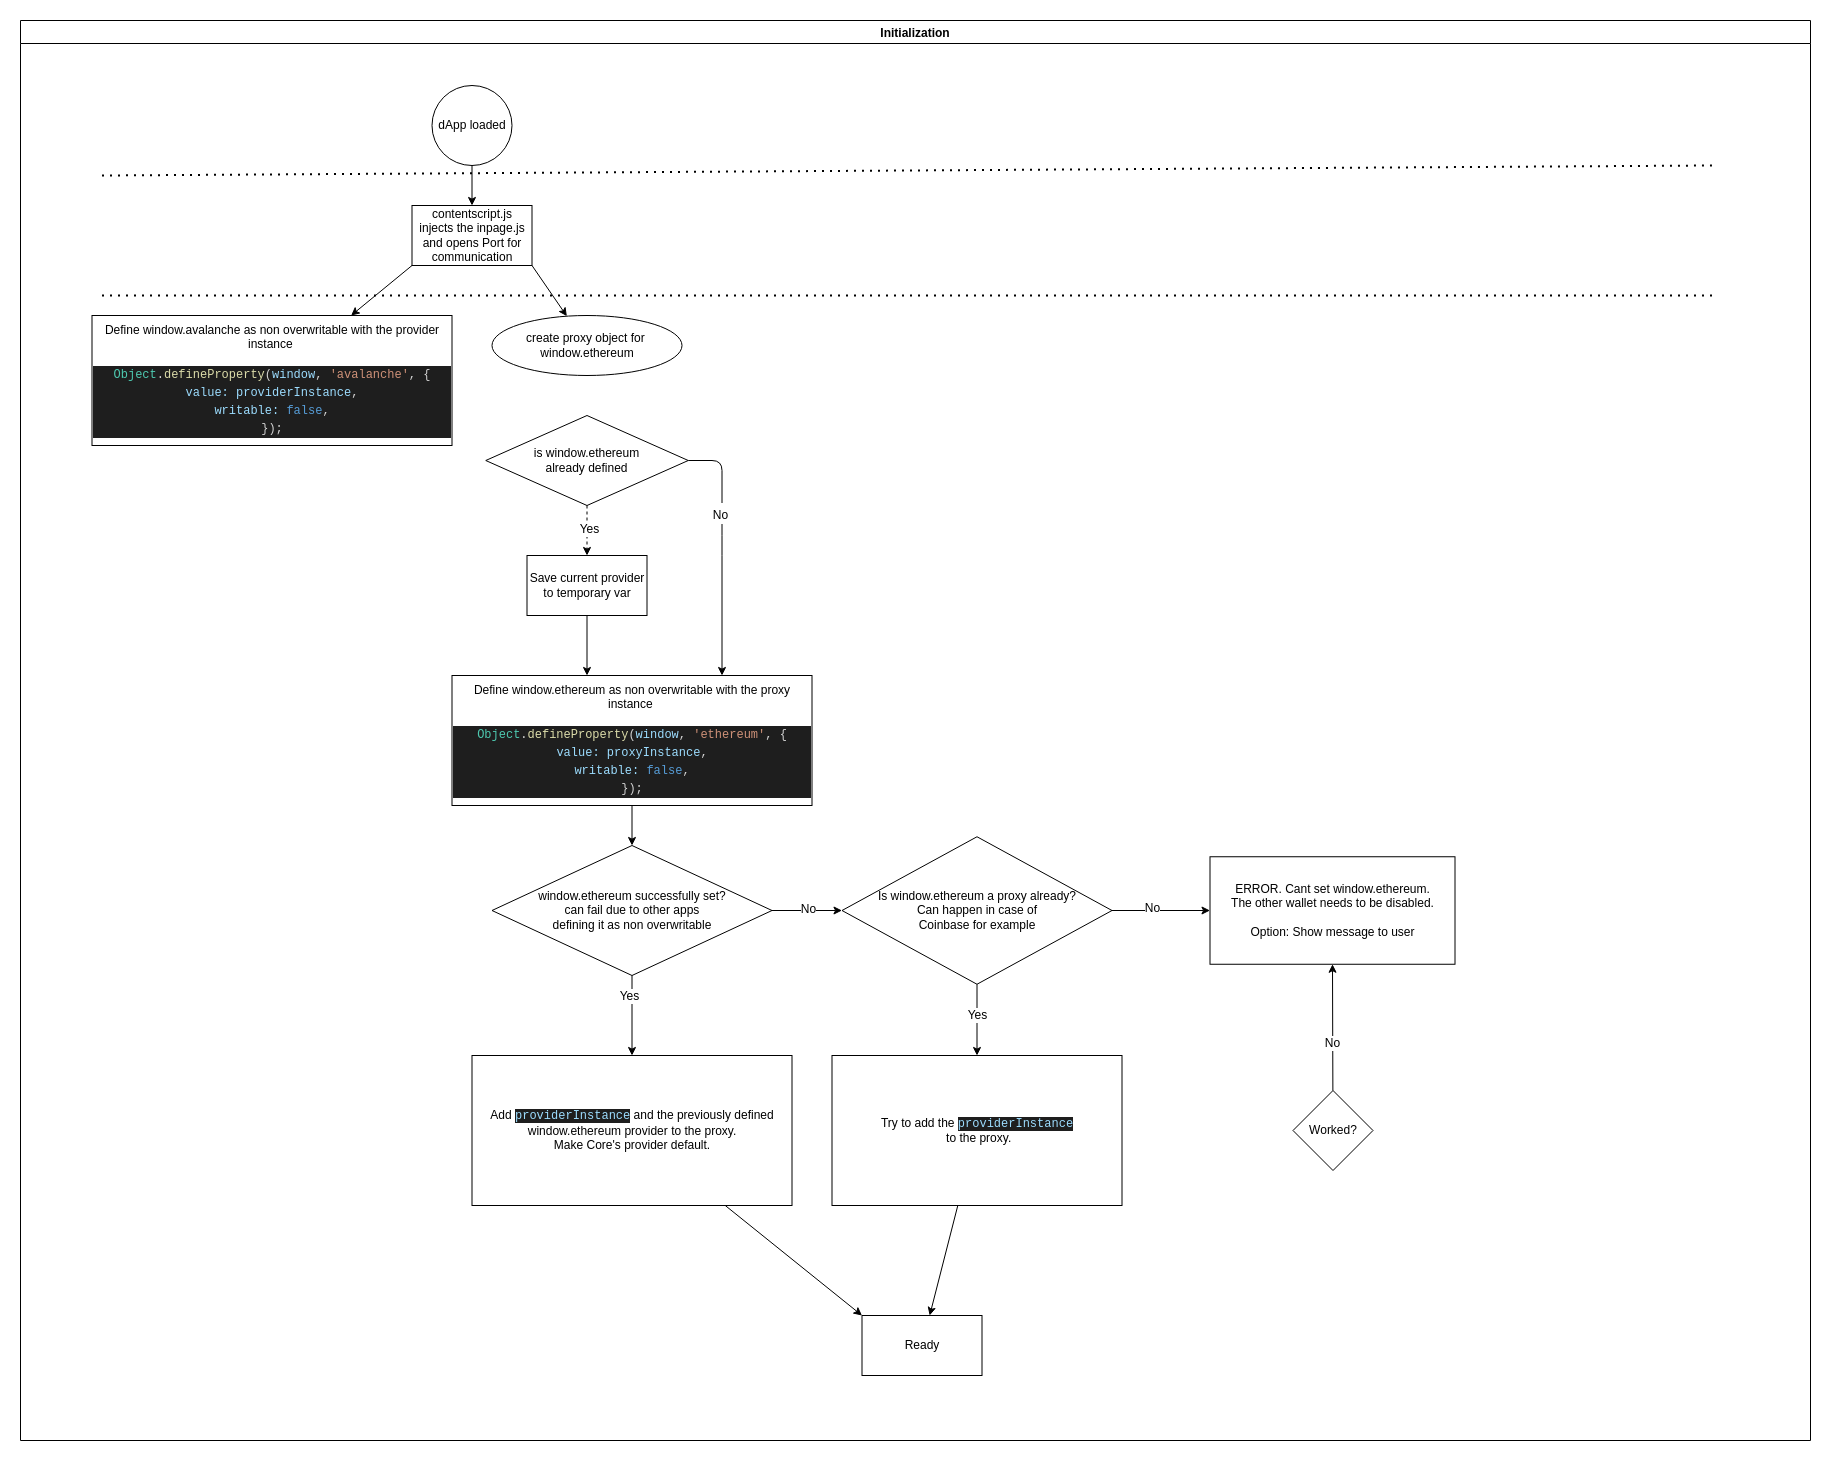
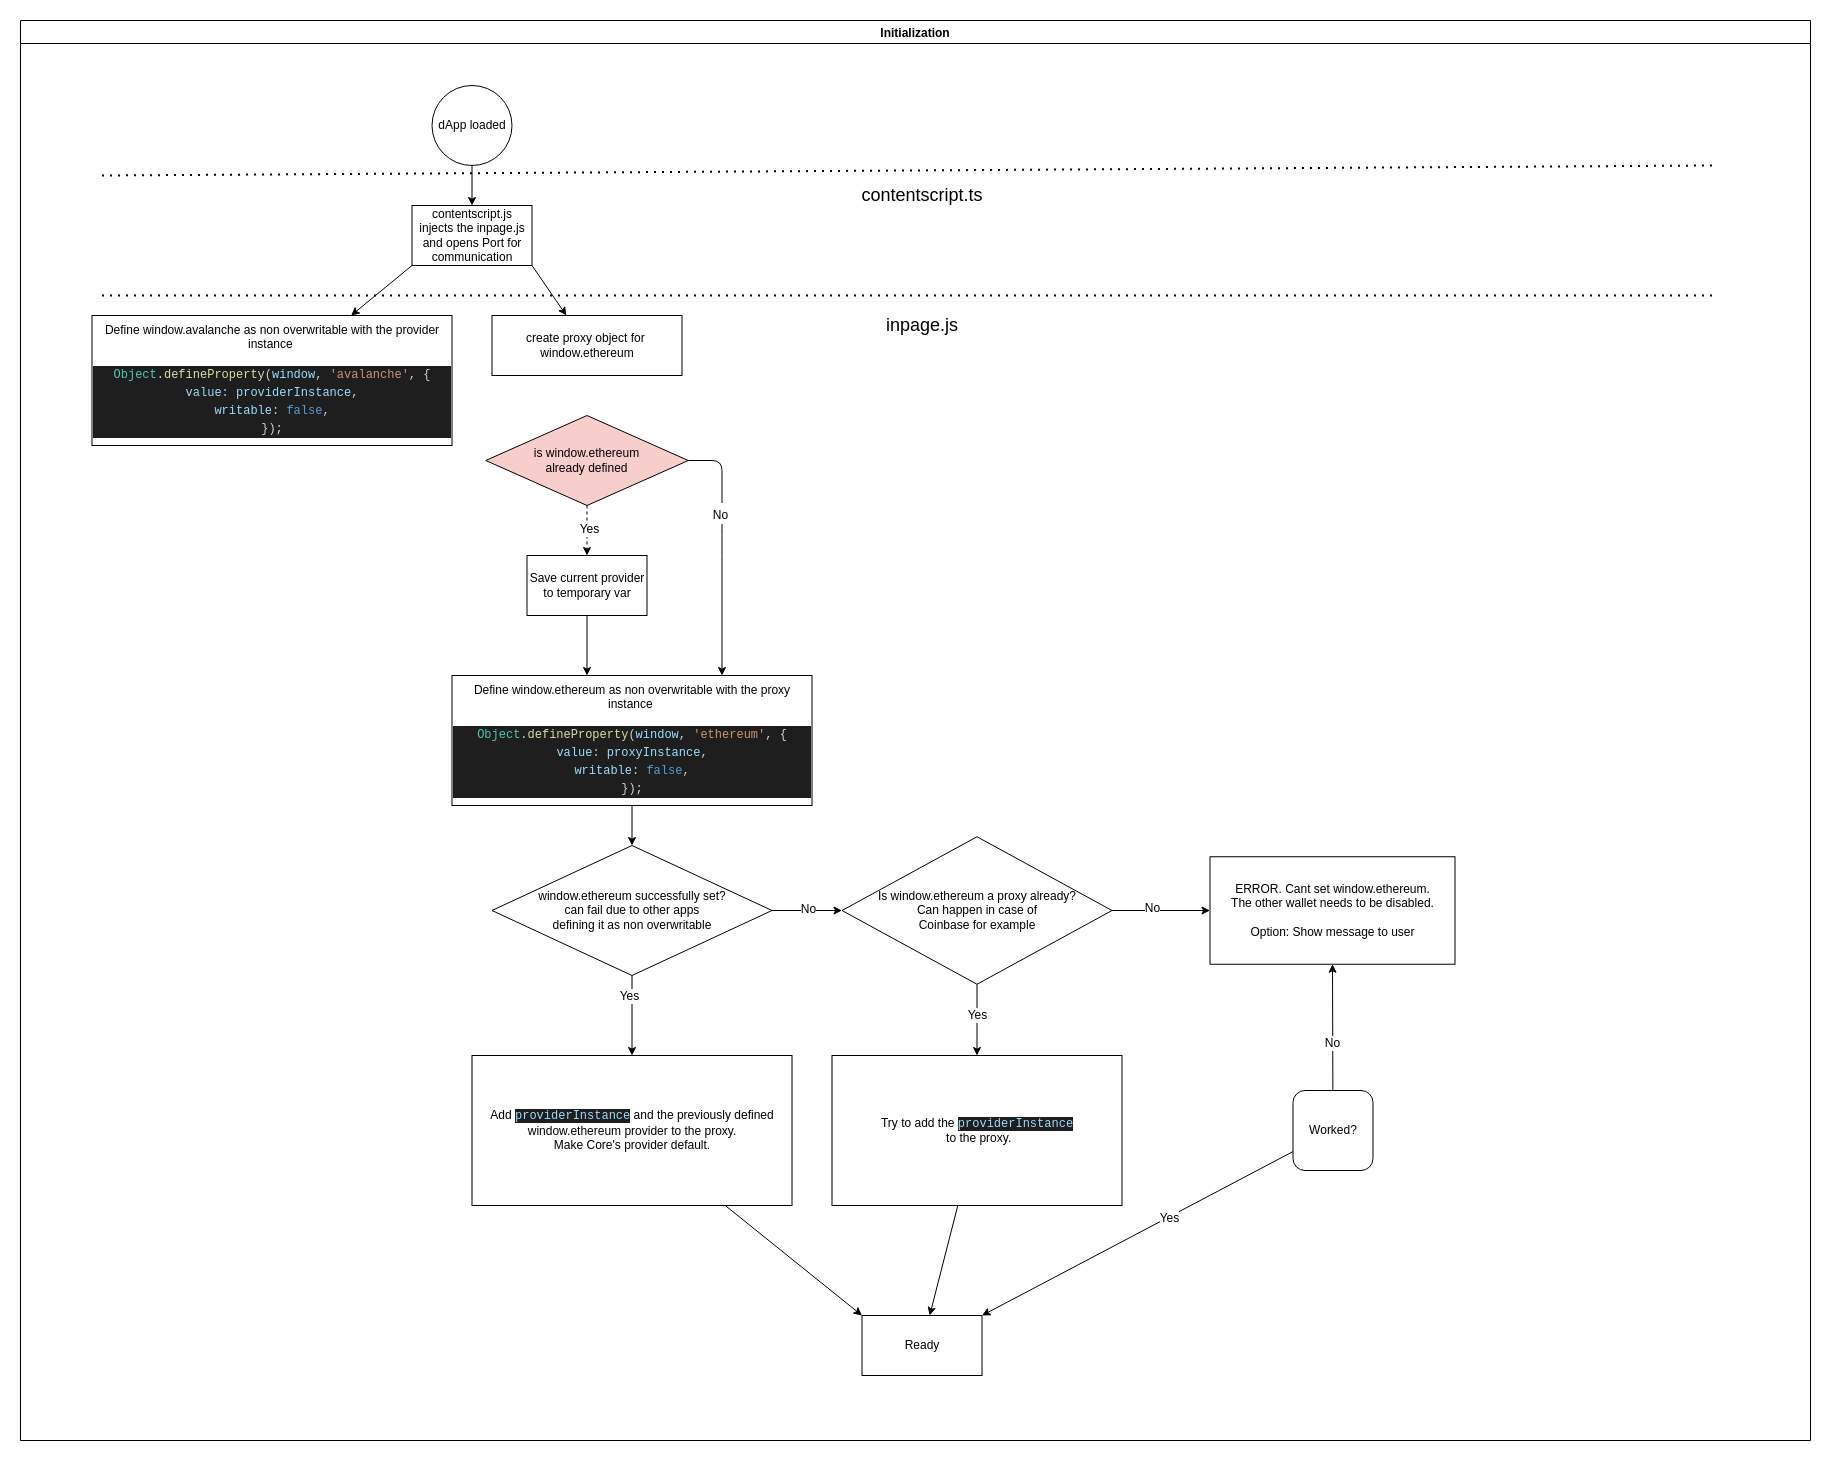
none -> (922, 196)
none -> (922, 326)
(587, 346) -> (587, 346)
(587, 461) -> (587, 461)
(1333, 1131) -> (1333, 1131)
none -> (1141, 1232)
